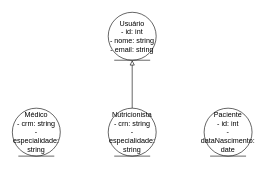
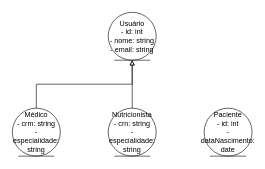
none -> (71, 84)
